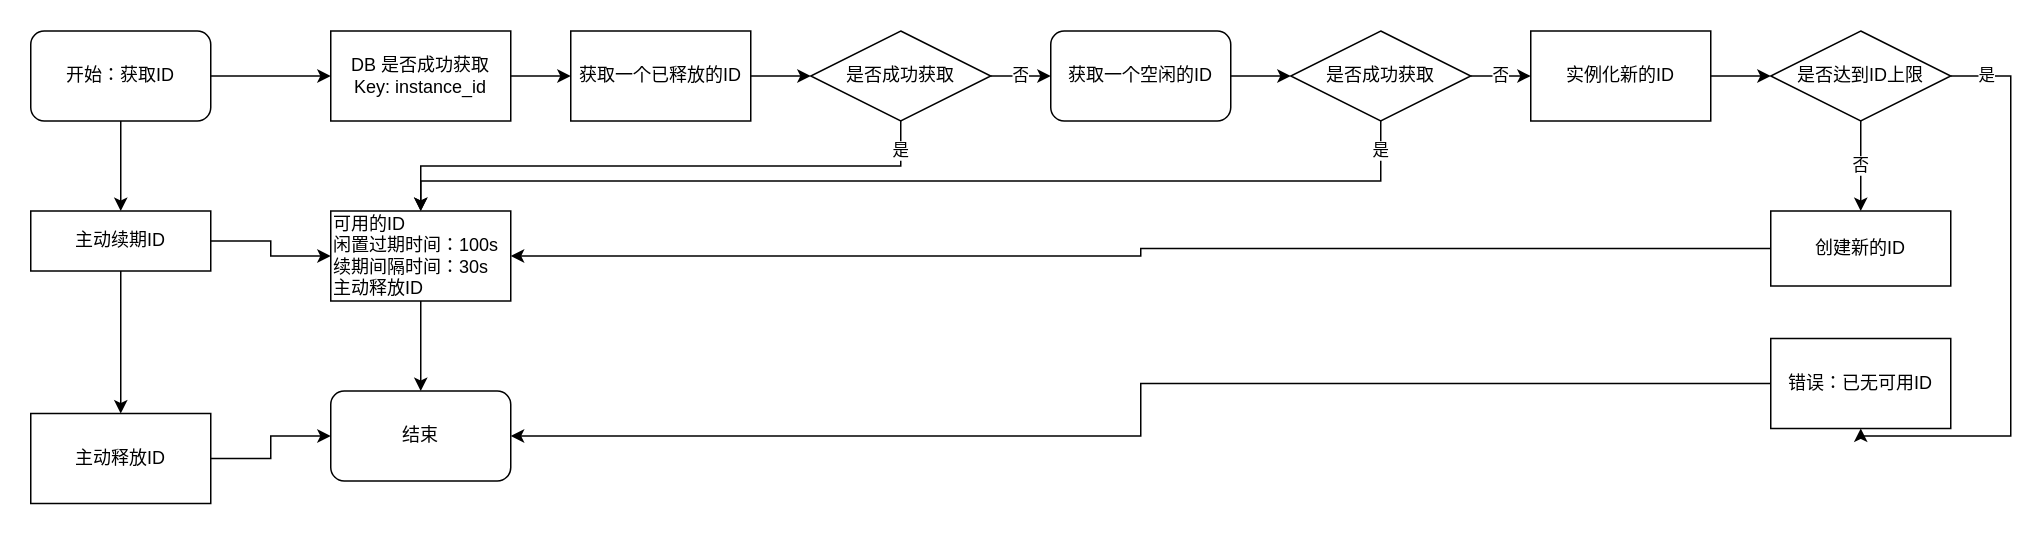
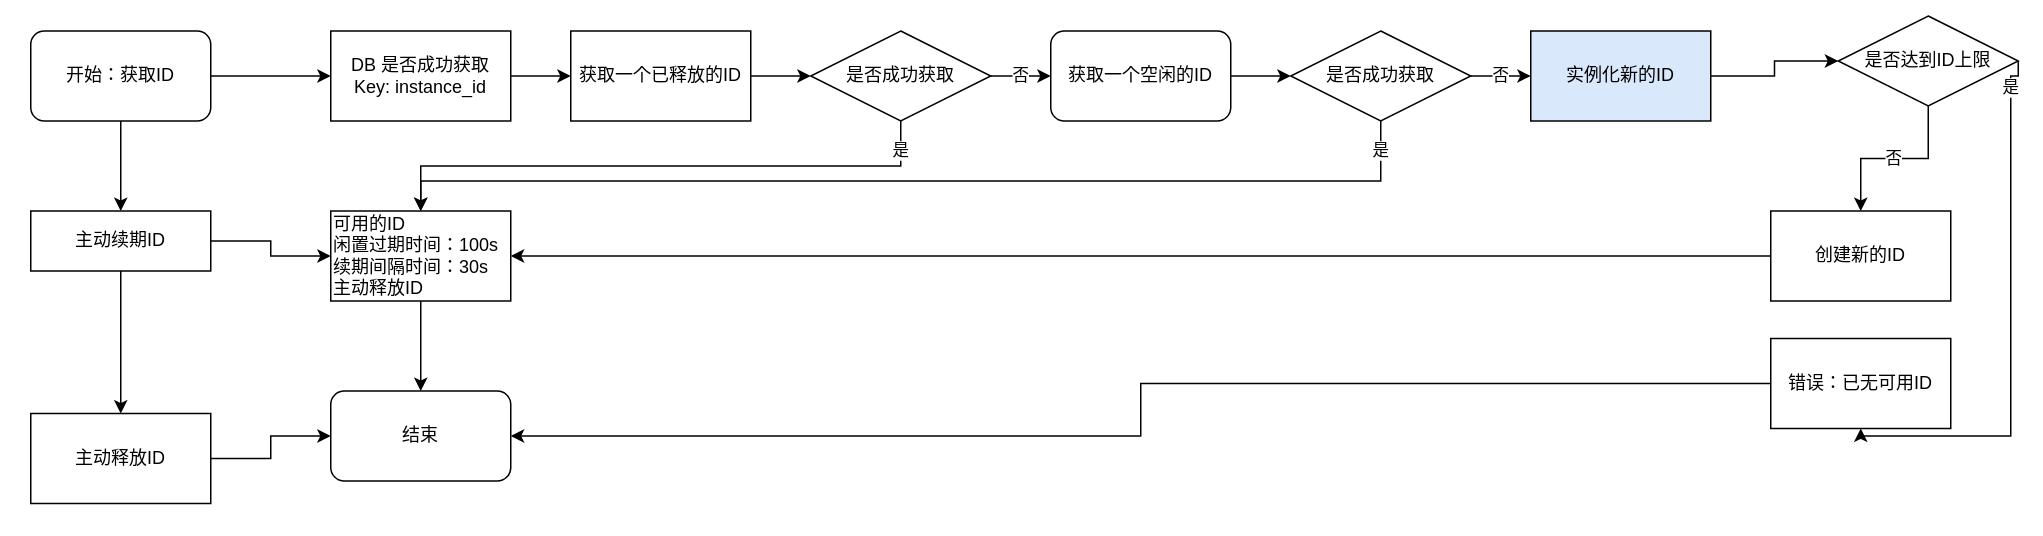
(1621, 76) -> (1621, 76)
(1861, 76) -> (1928, 61)
(1861, 248) -> (1861, 256)
